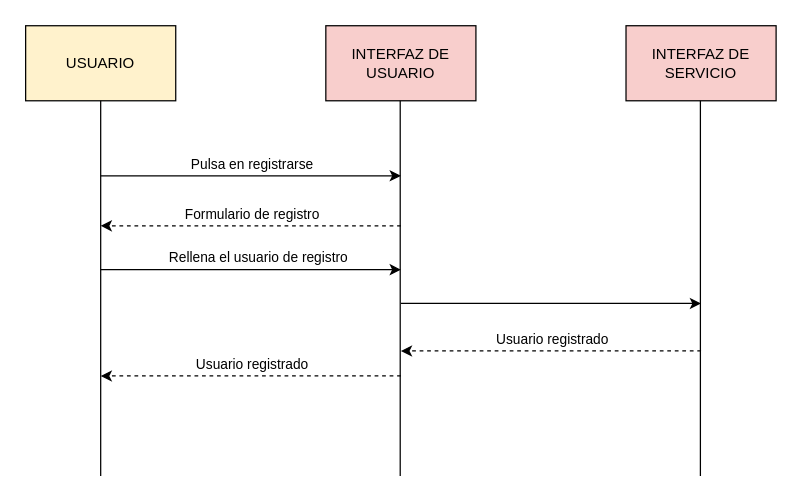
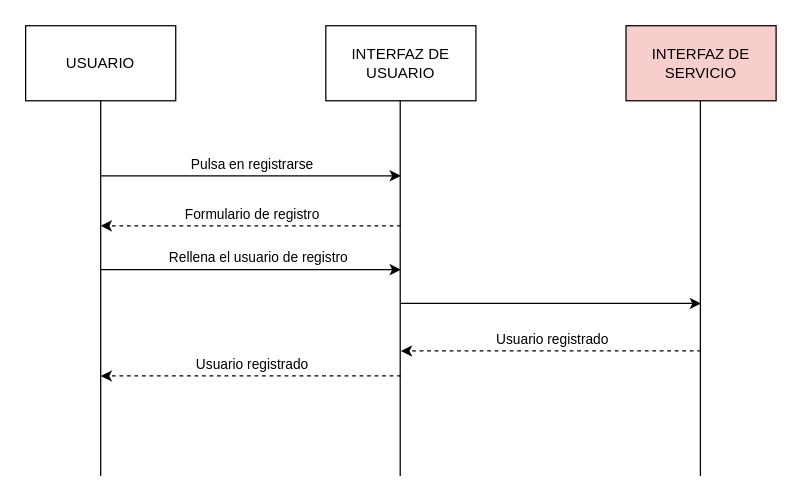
(101, 63) -> (101, 63)
(401, 63) -> (401, 63)
